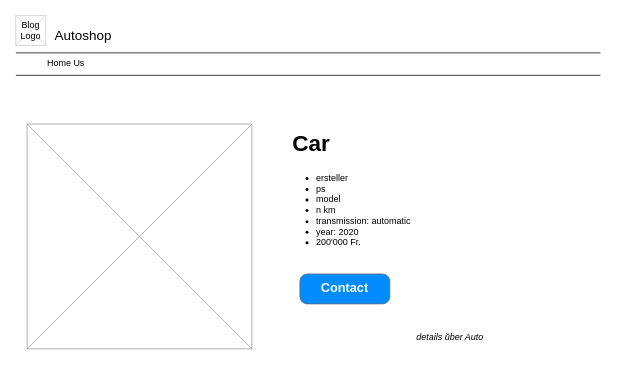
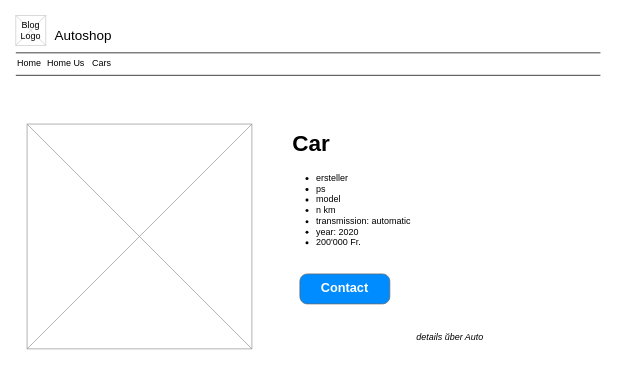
none -> (27, 64)
none -> (102, 64)
